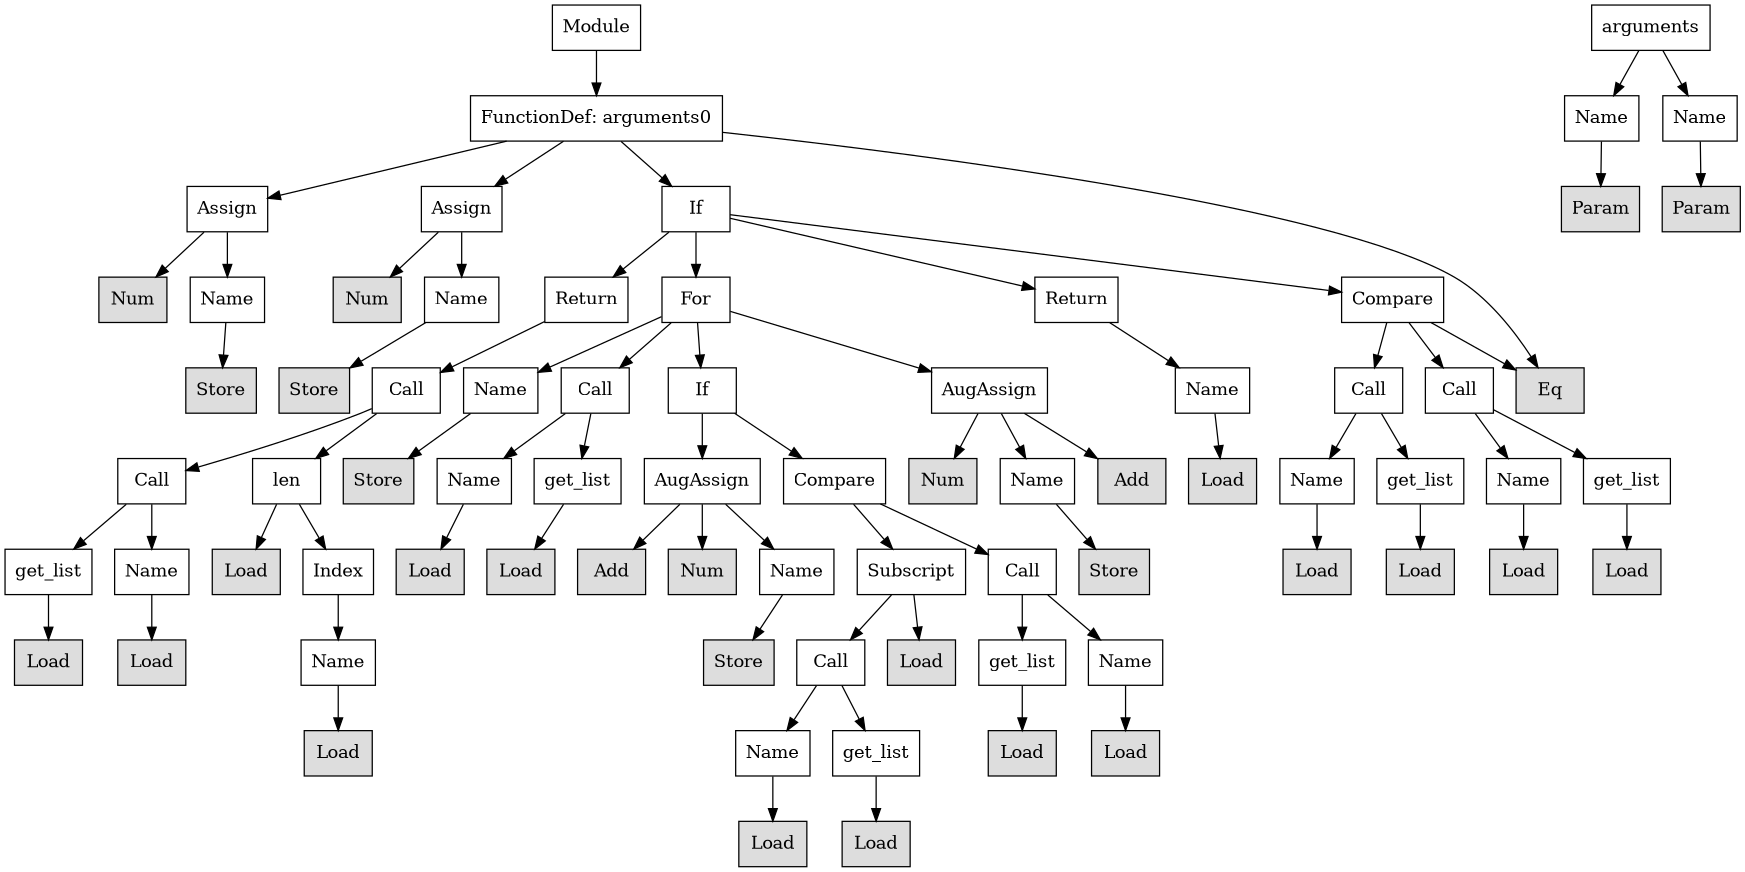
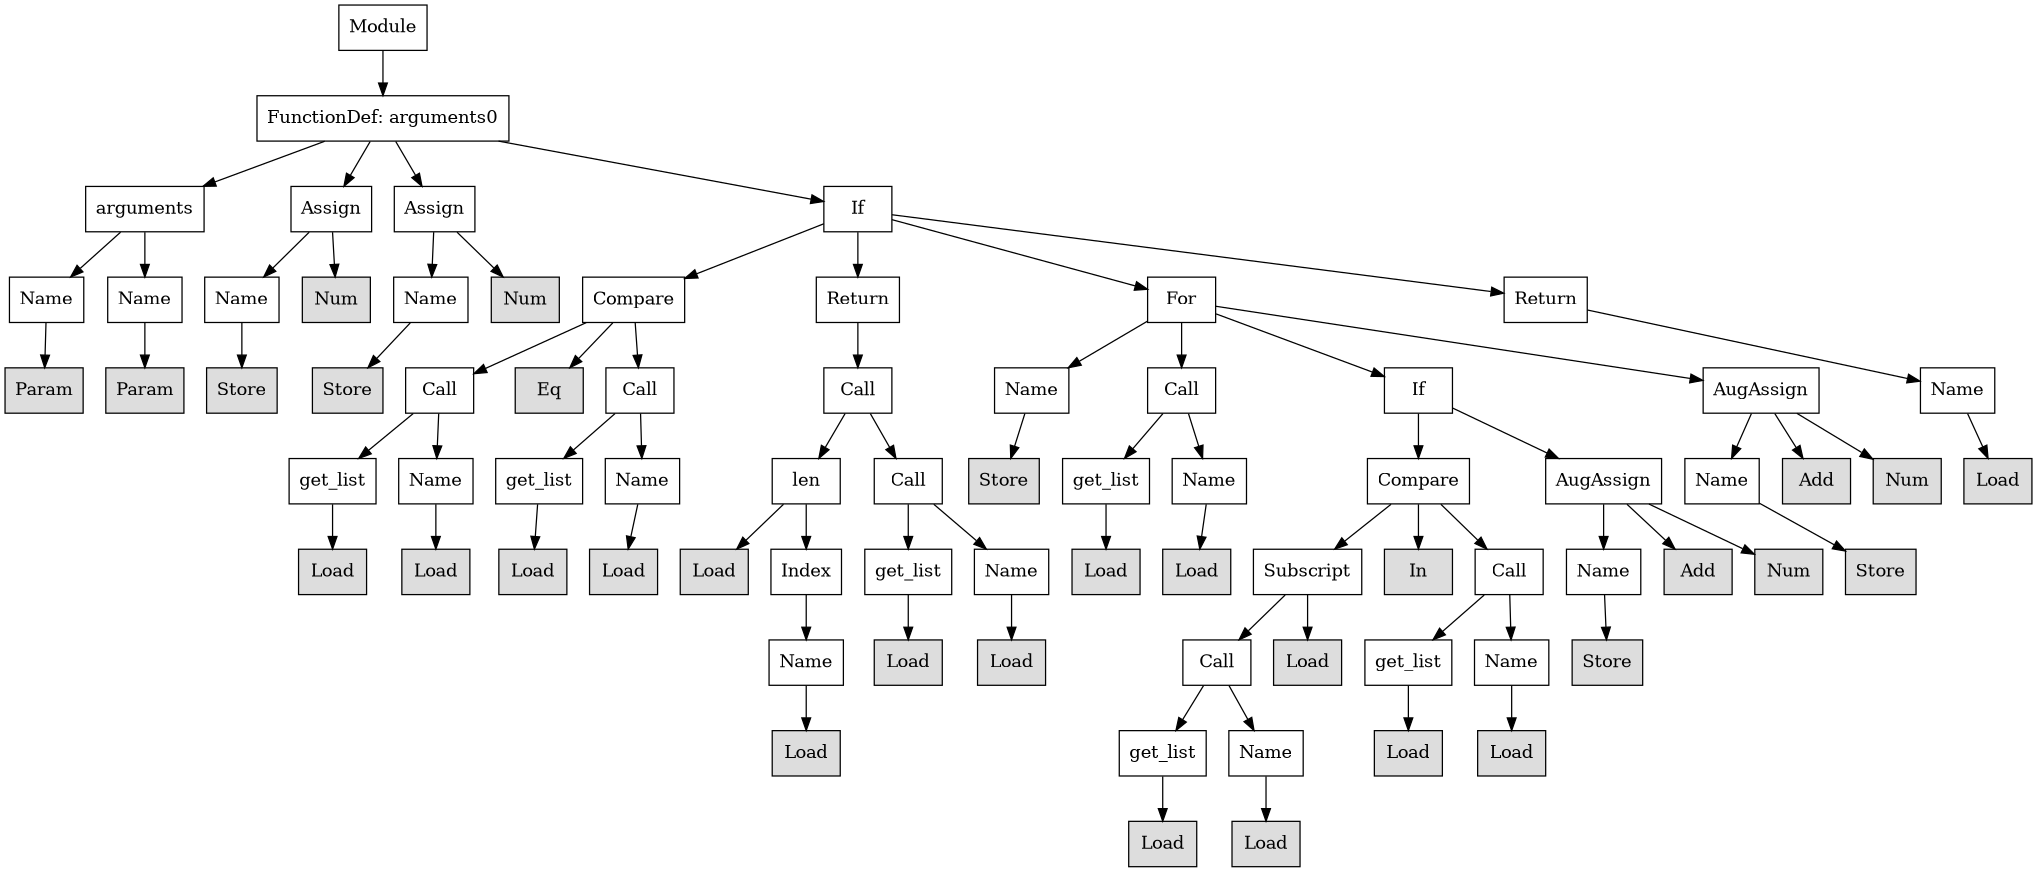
(1149, 192) -> (270, 162)
none -> (1418, 572)
